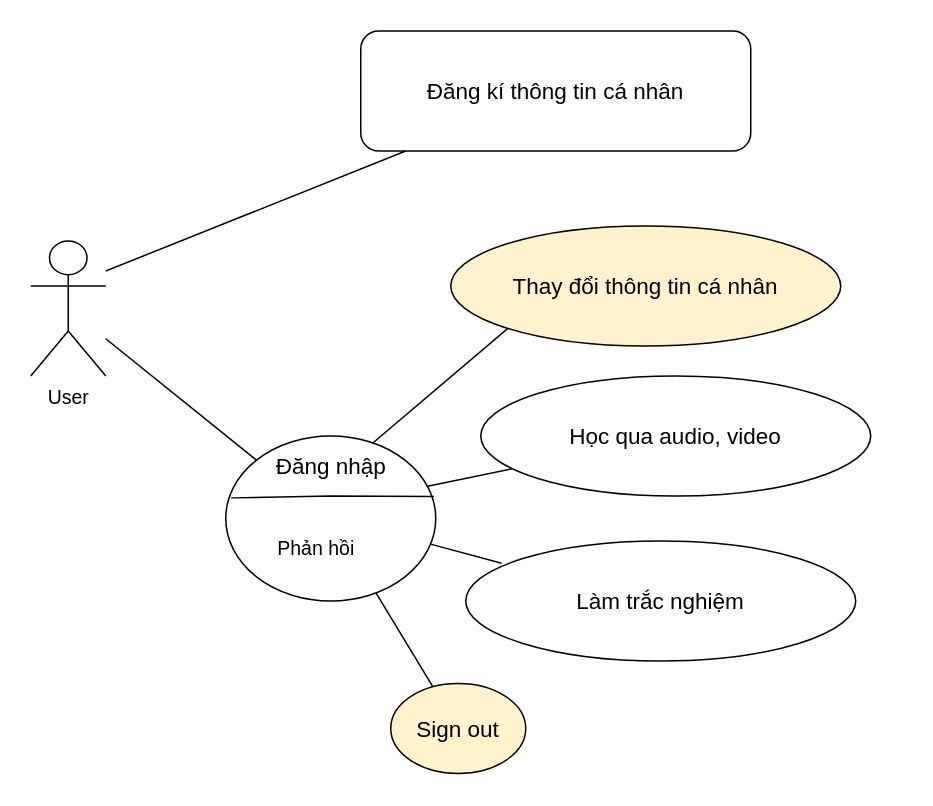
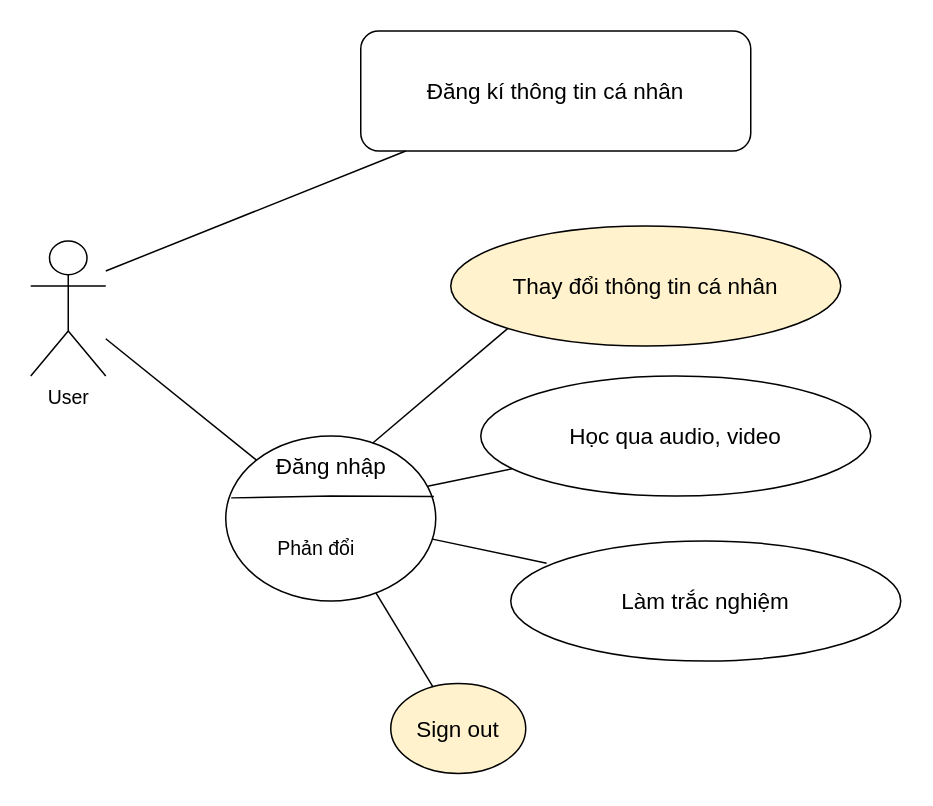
(317, 548) -> (317, 548)
(661, 601) -> (706, 601)
